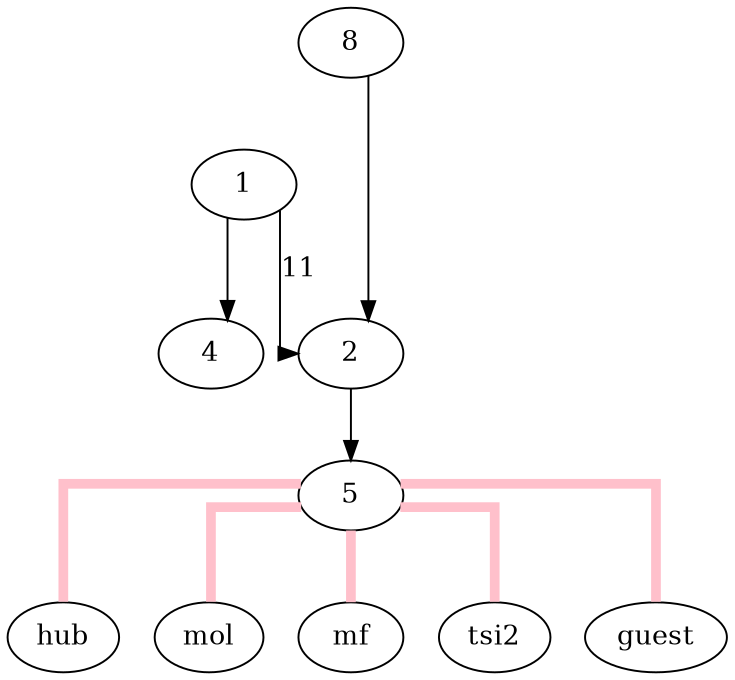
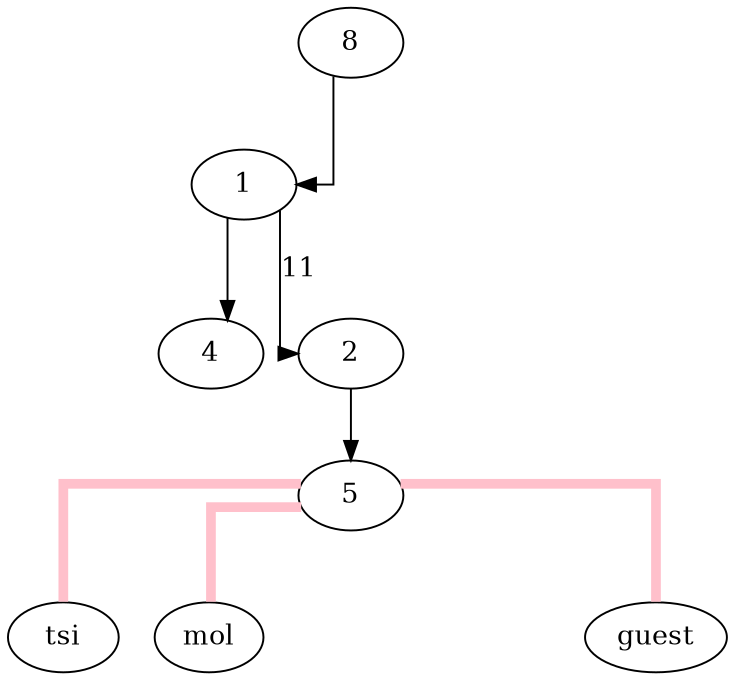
(368, 189) -> (333, 139)
(63, 637) -> (63, 637)
(351, 637) -> none
(495, 637) -> none
